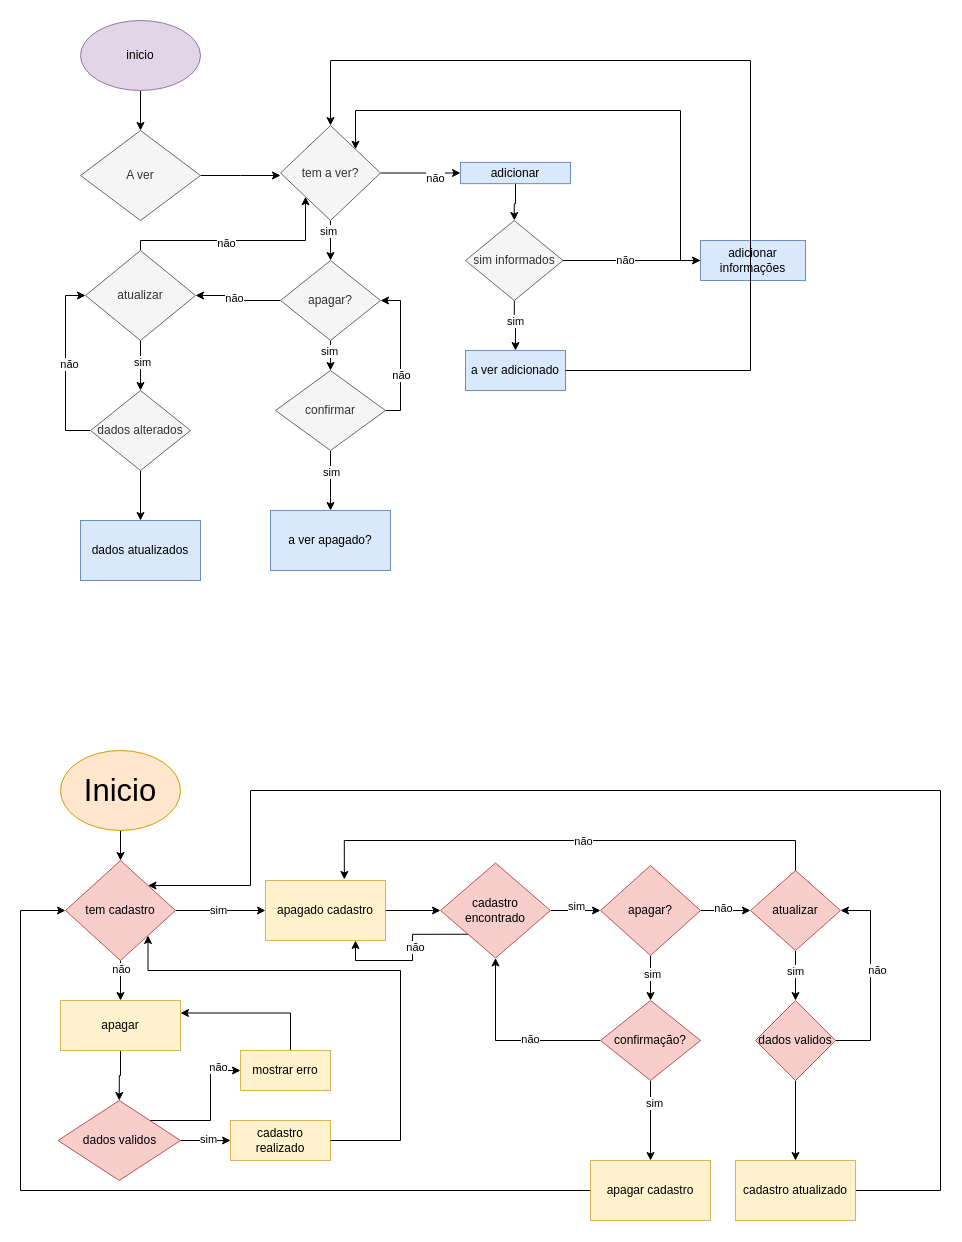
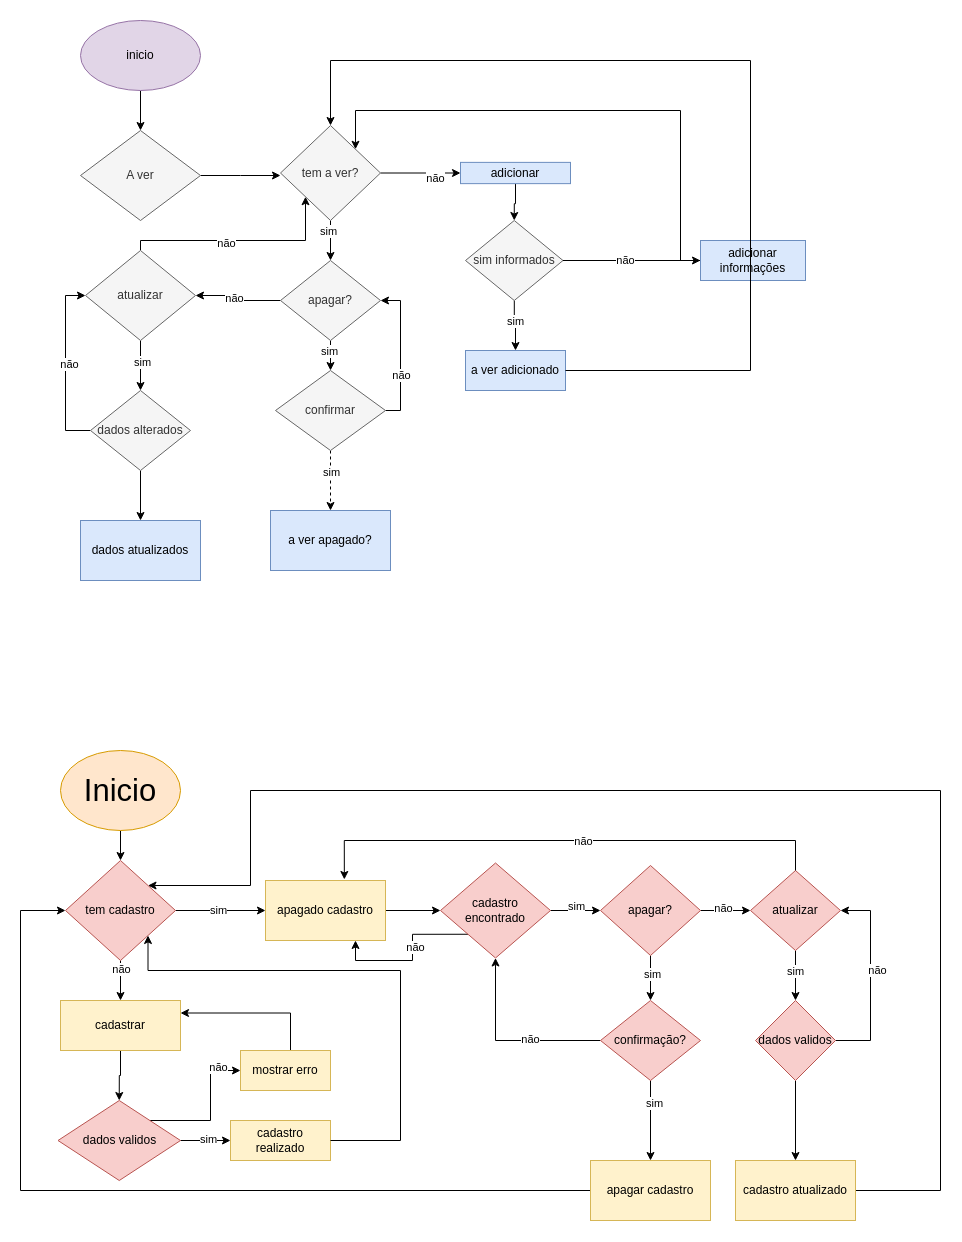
(331, 490) -> (331, 490)
(121, 1026) -> (121, 1026)
